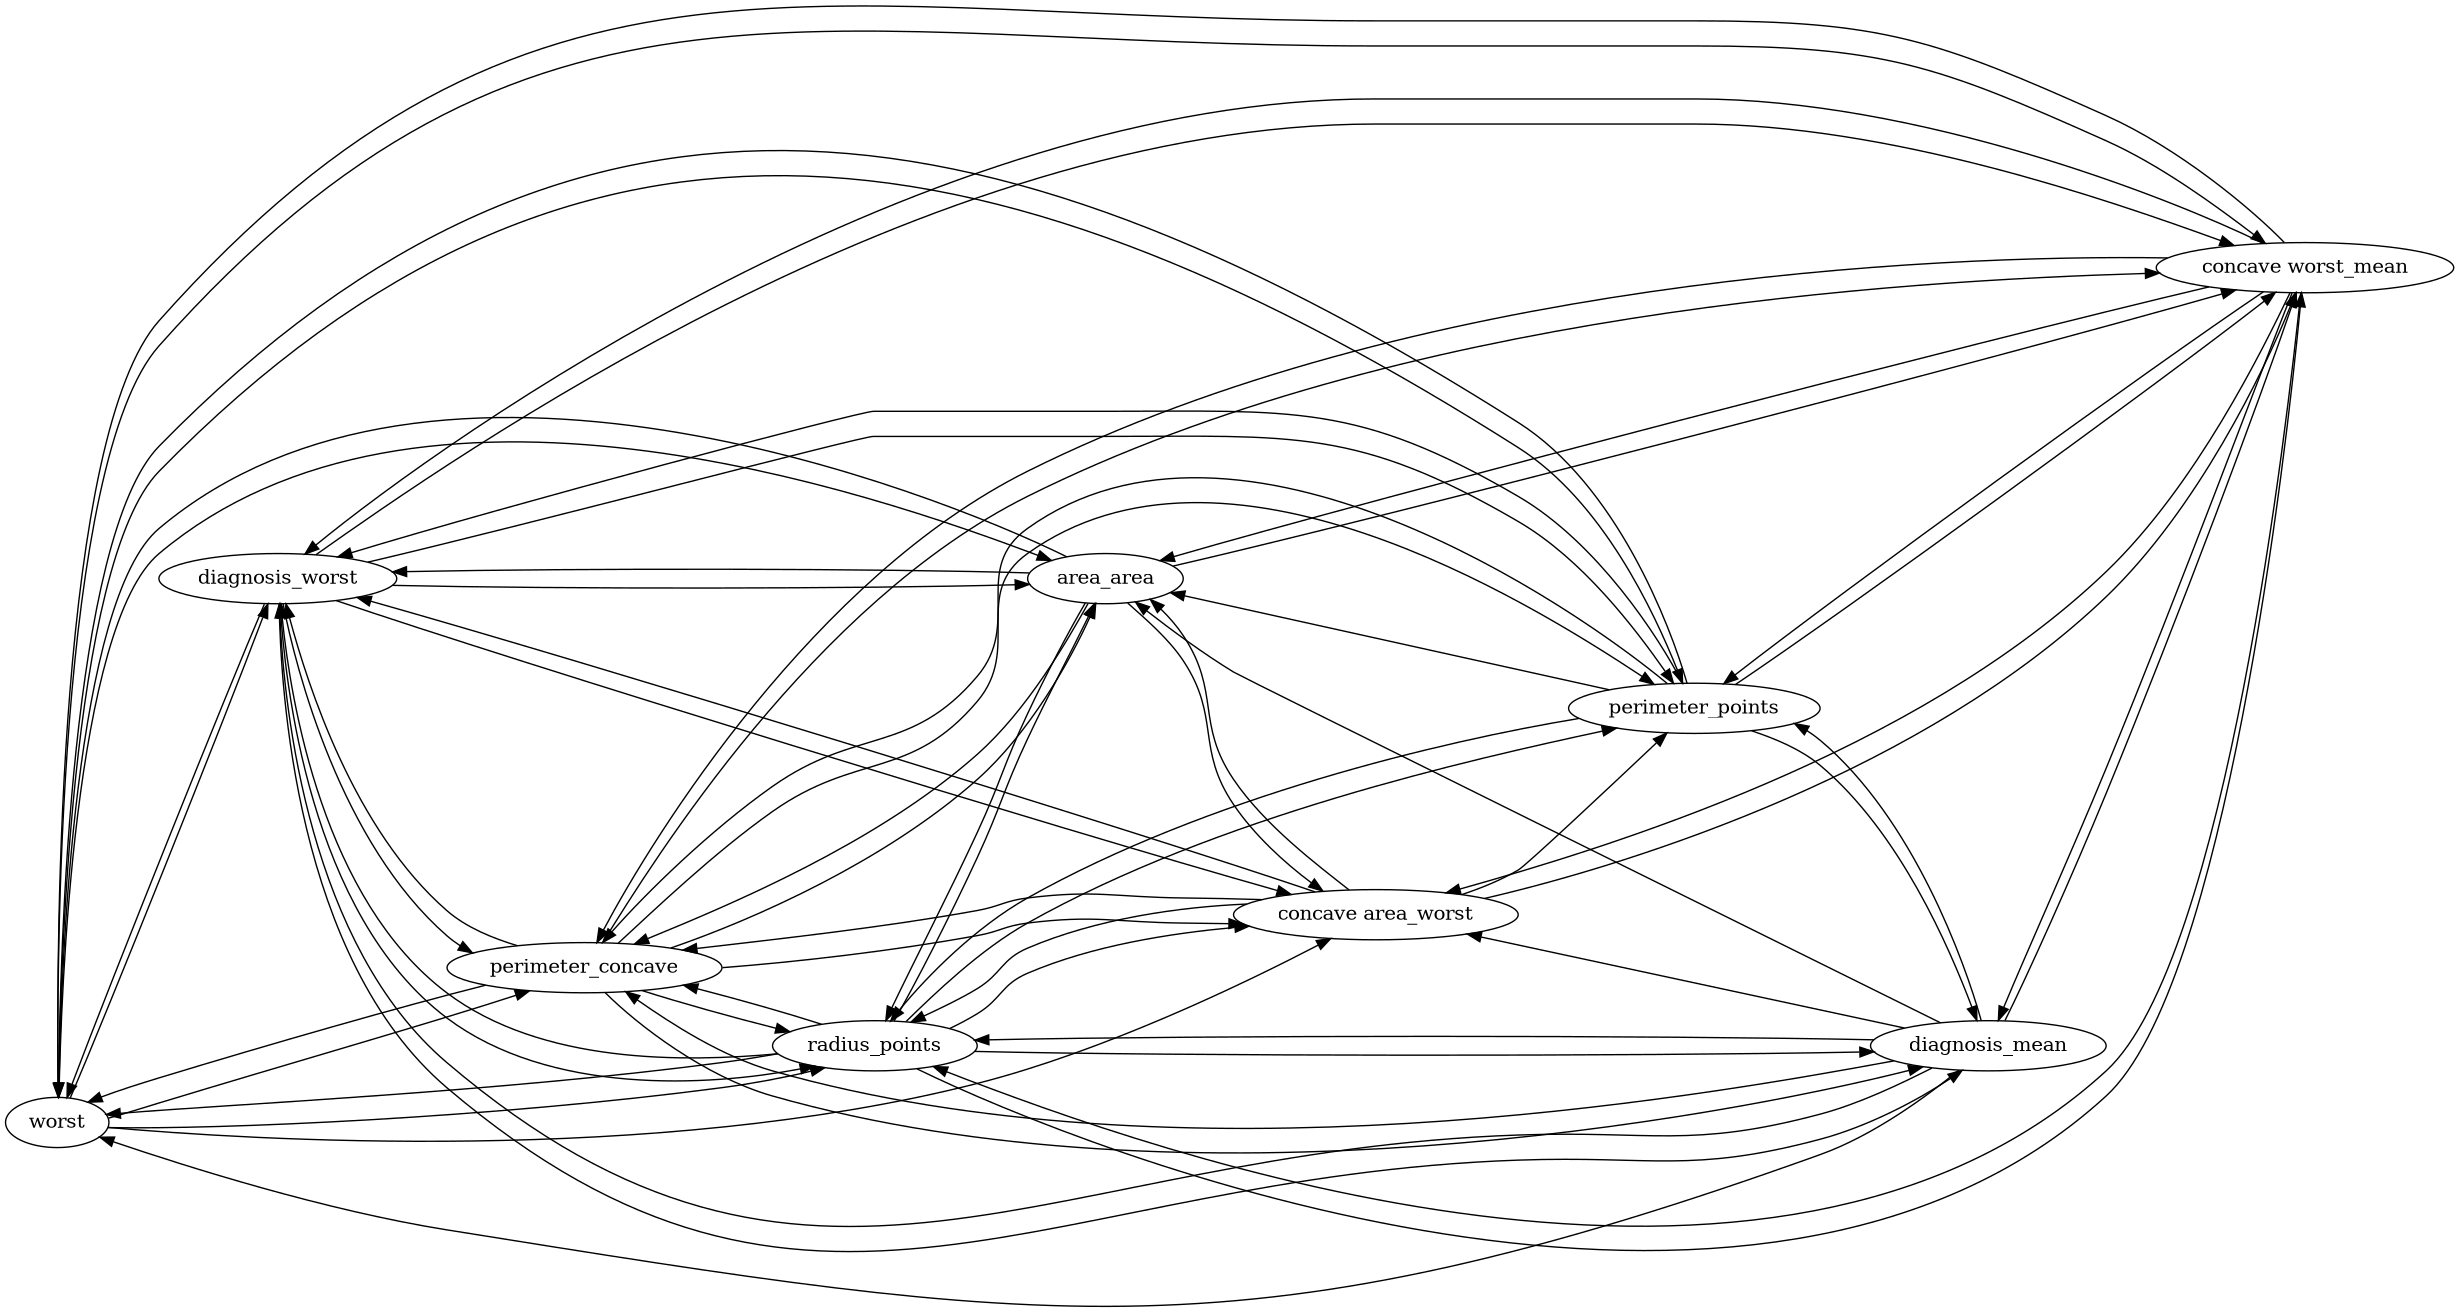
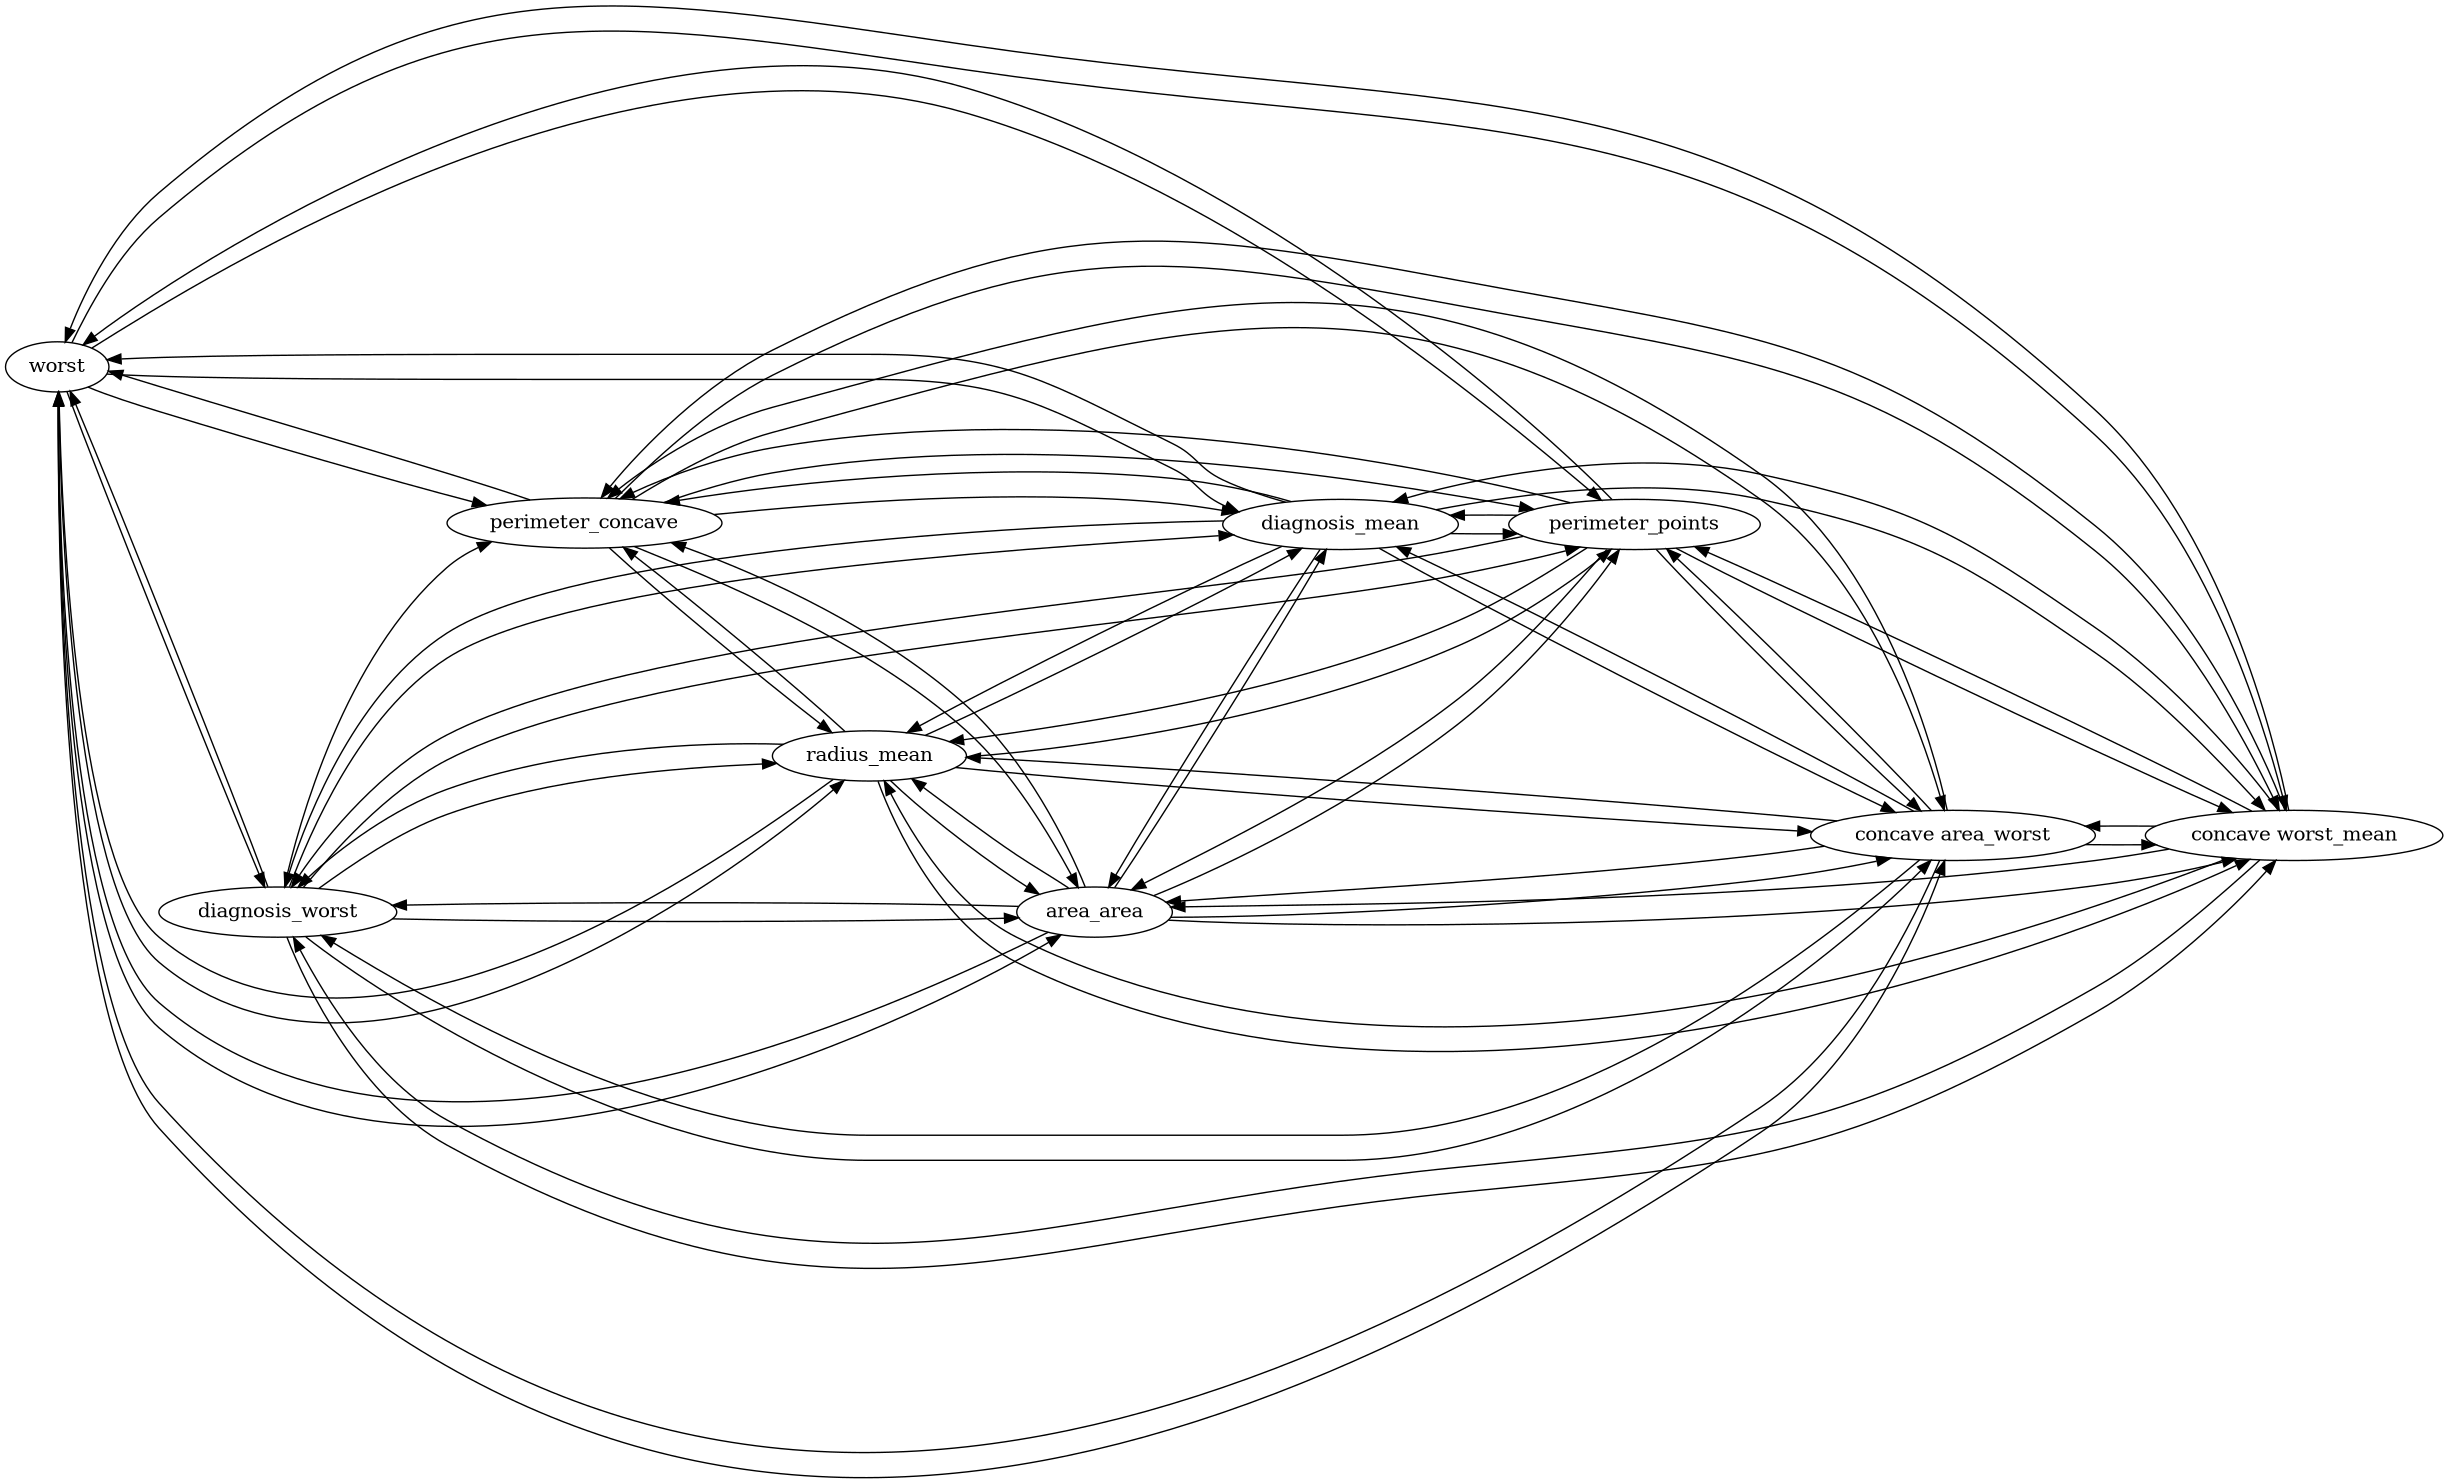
none -> (681, 379)
none -> (1781, 677)
none -> (1663, 679)
none -> (1214, 734)
none -> (1407, 761)
(367, 810) -> none
(875, 1046) -> (869, 756)
none -> (744, 1442)
